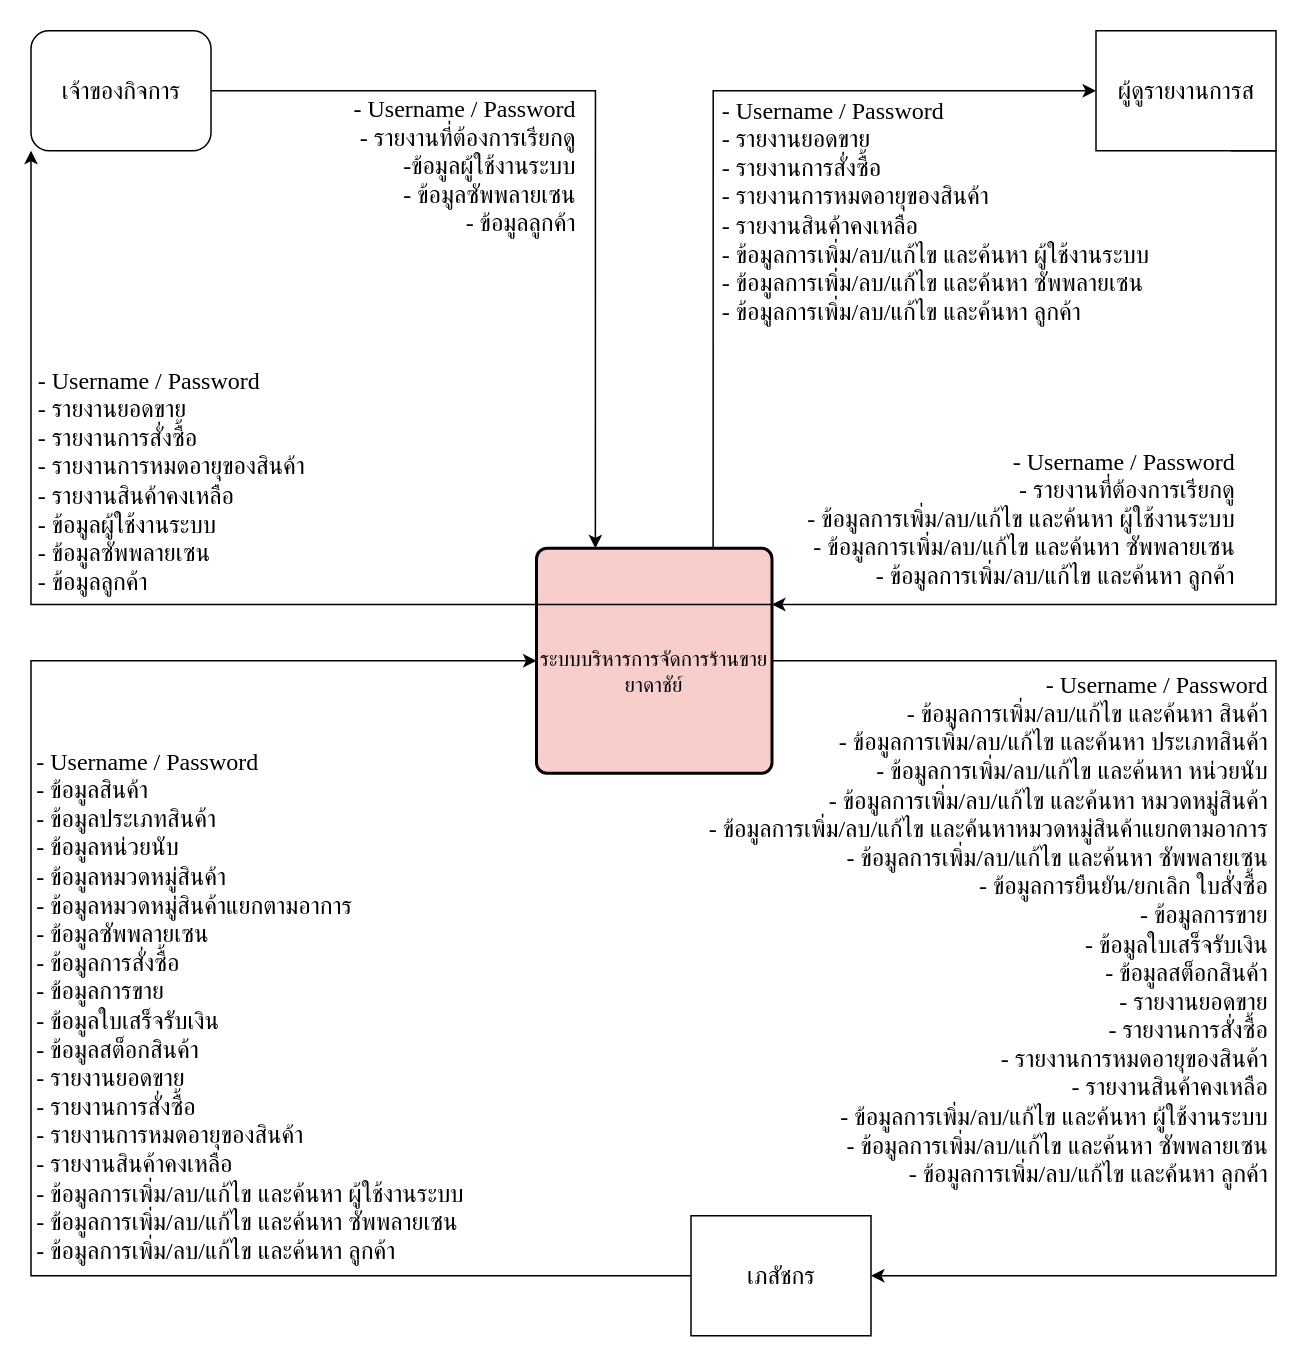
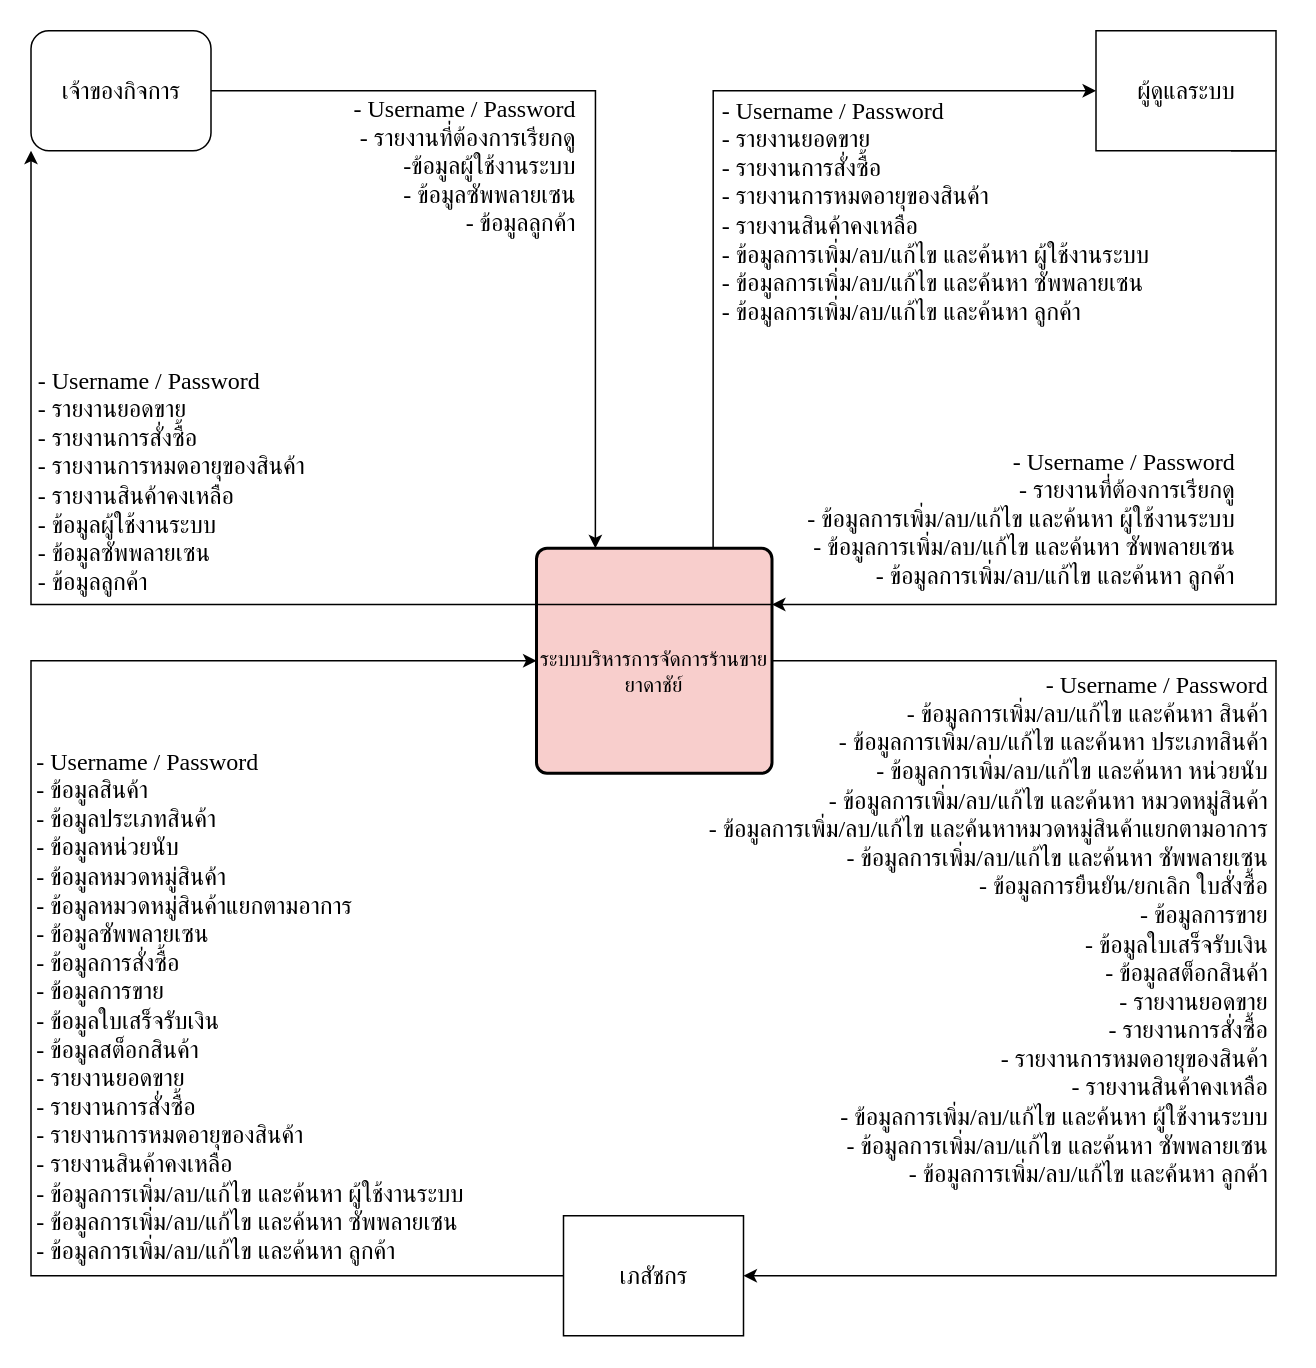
(1187, 91) -> (1187, 91)
(781, 1276) -> (653, 1276)
